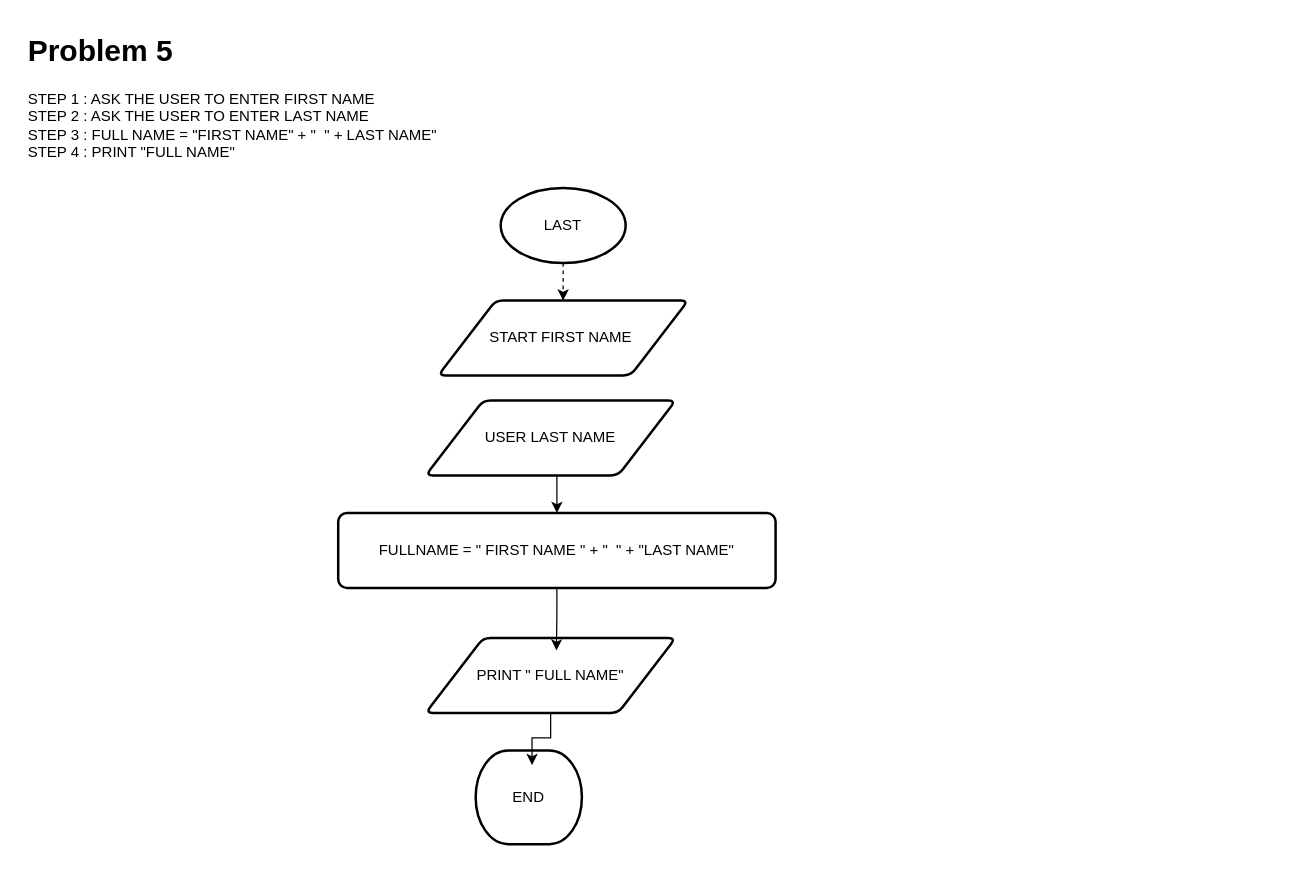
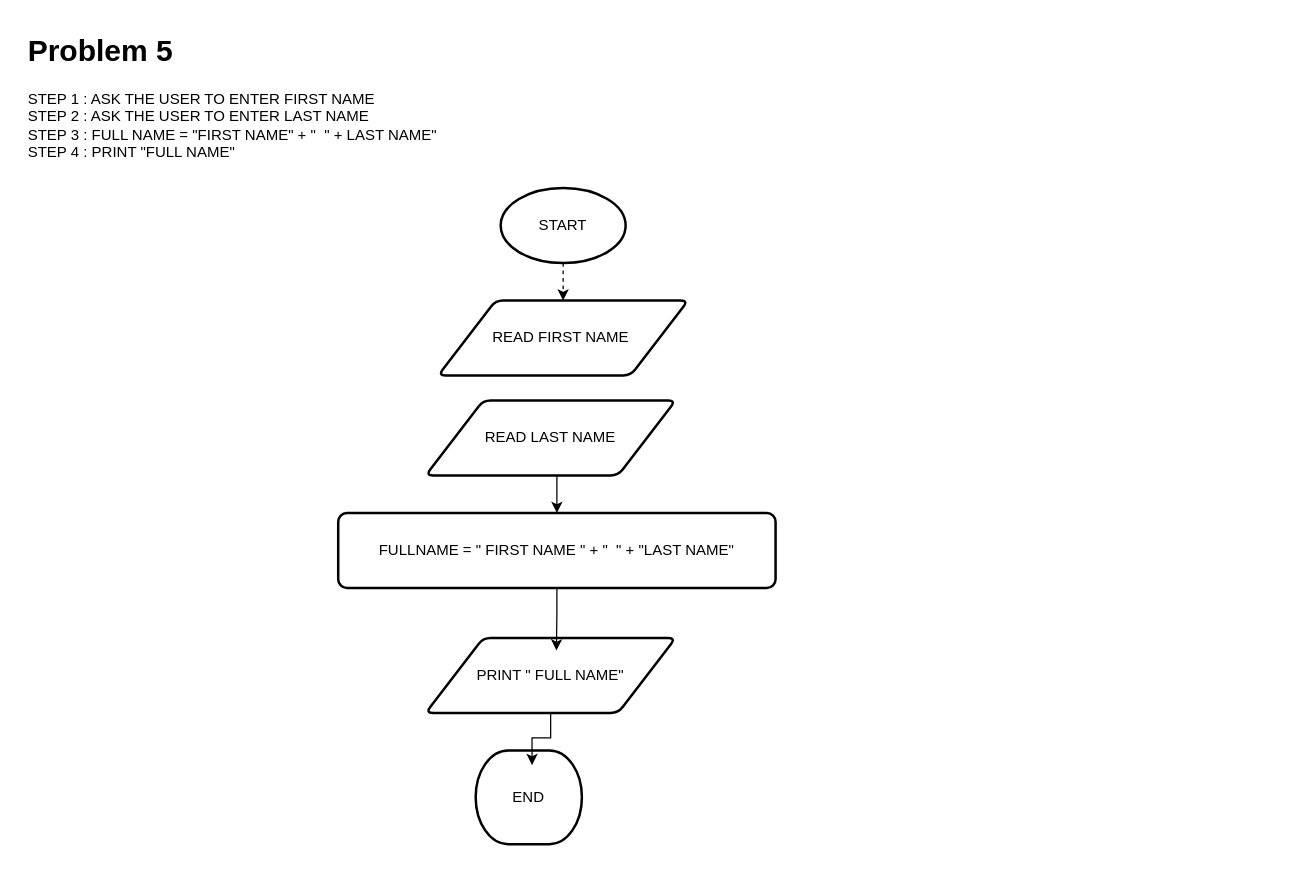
(563, 226) -> (563, 226)
(563, 338) -> (563, 338)
(551, 438) -> (551, 438)
